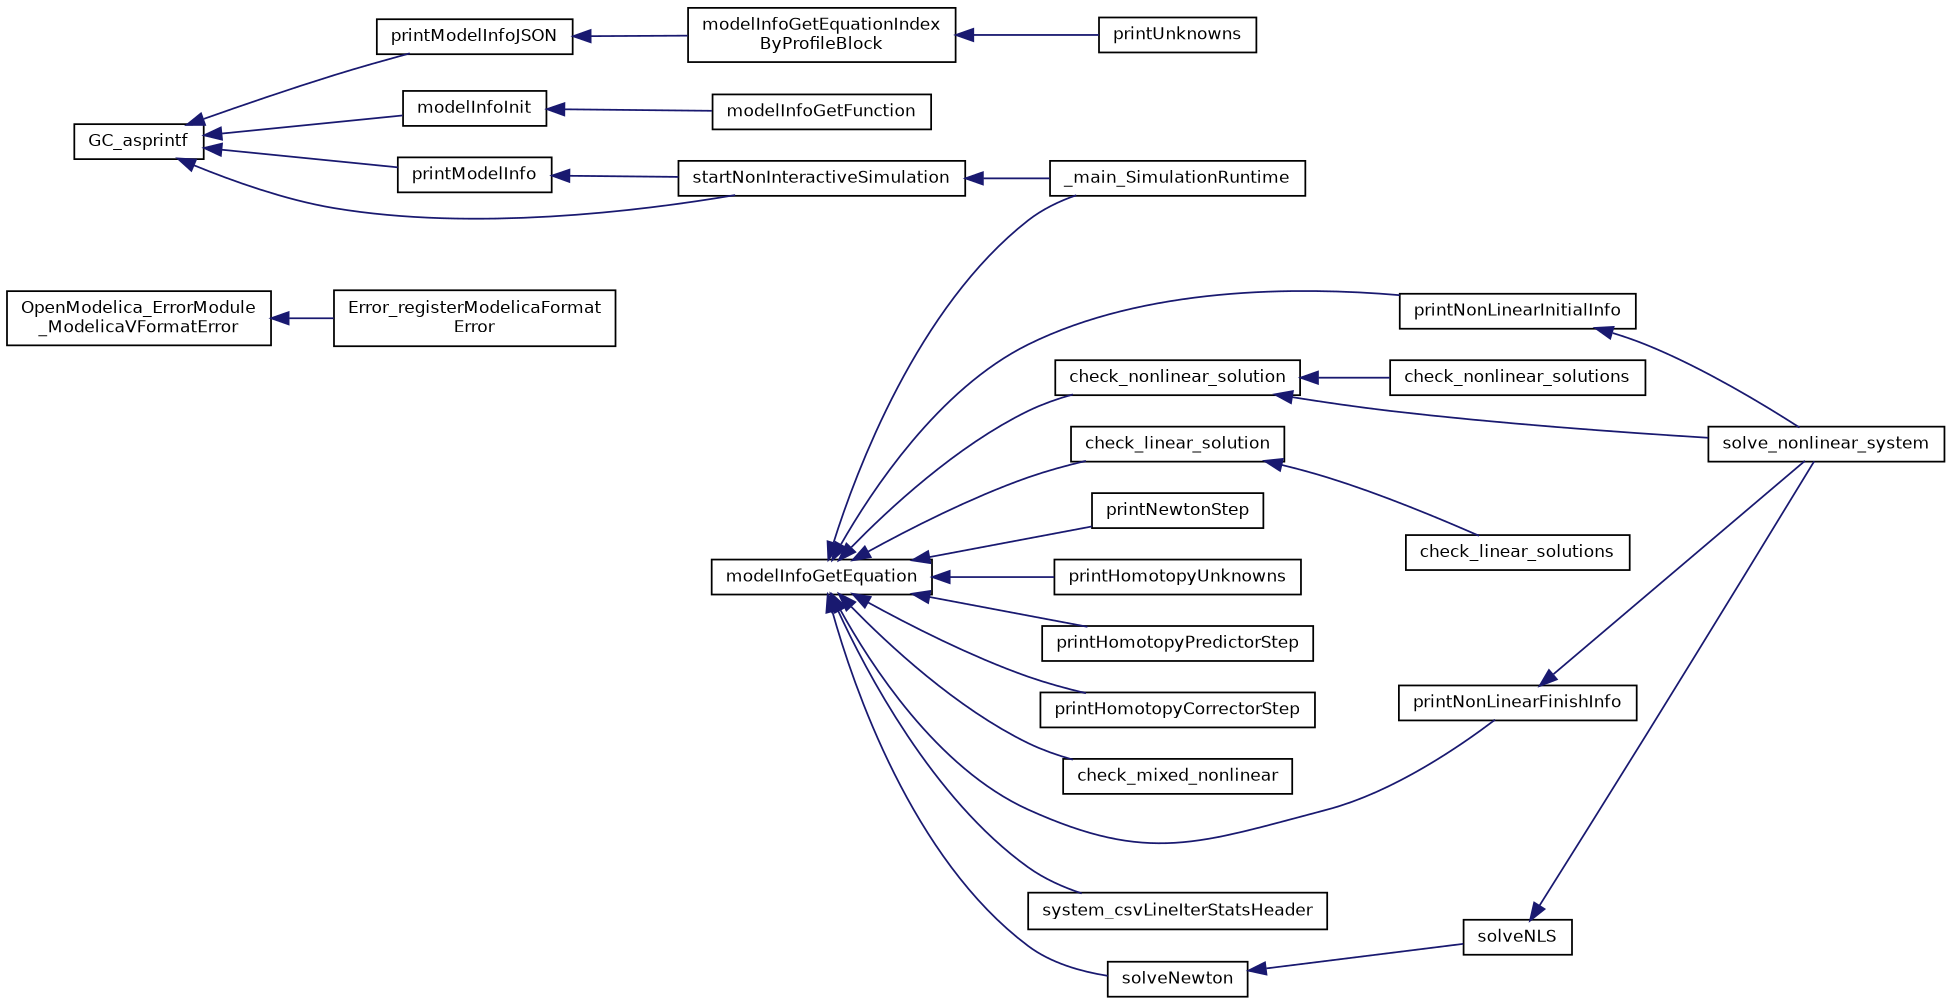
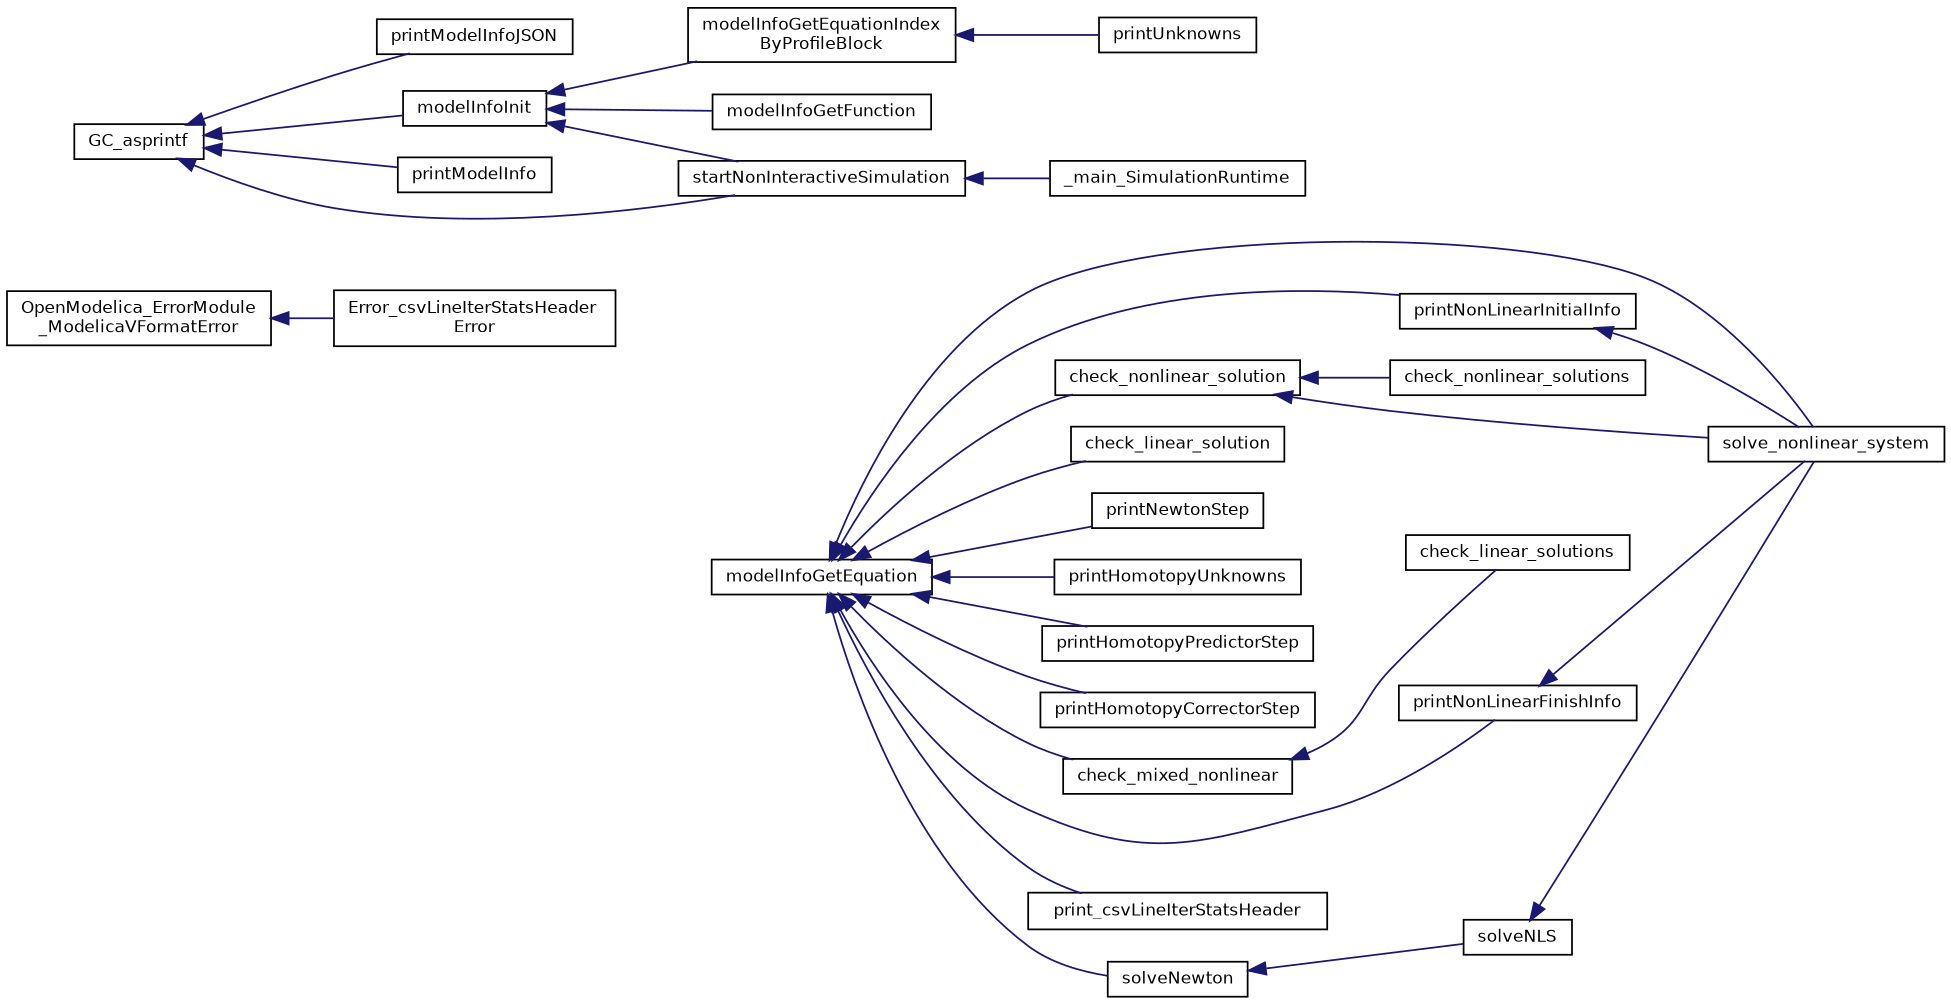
(639, 36) -> (631, 75)
(624, 176) -> (651, 144)
(475, 318) -> (475, 318)
(922, 344) -> (1288, 244)
(1382, 496) -> (1399, 660)
(1178, 911) -> (1178, 911)
